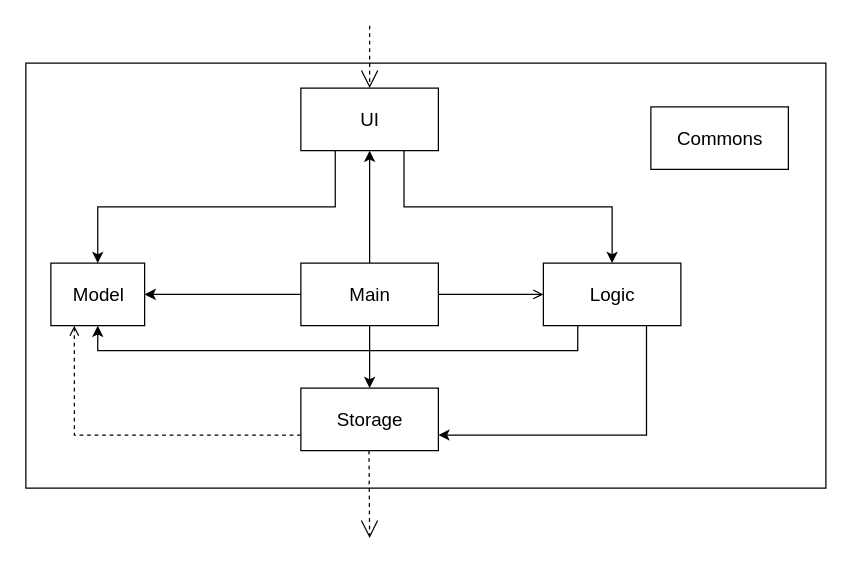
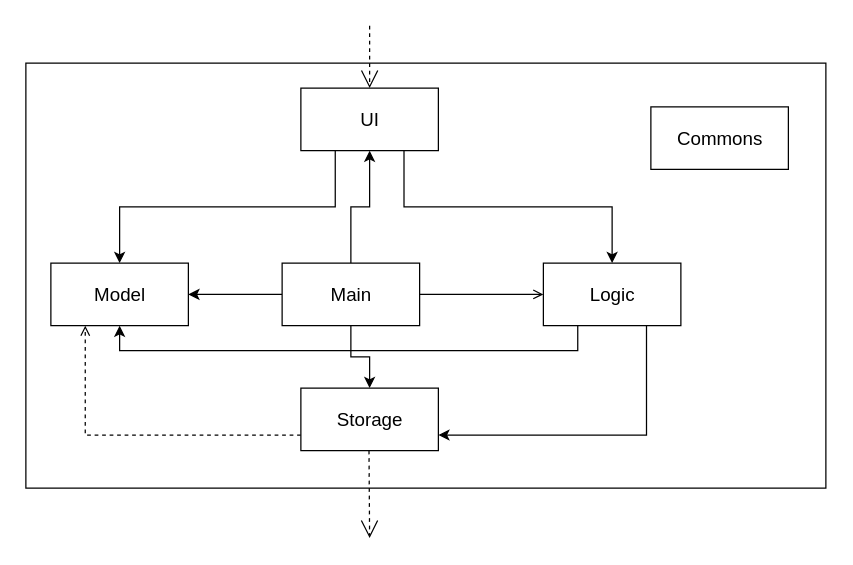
(98, 294) -> (119, 294)
(369, 294) -> (351, 294)
